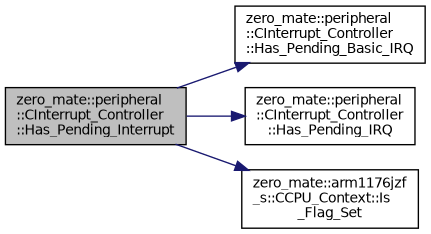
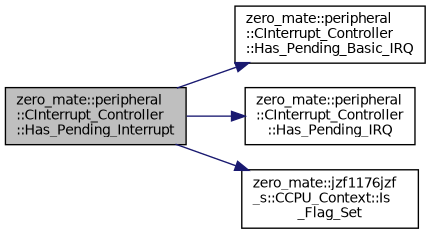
(330, 199) -> (330, 199)
